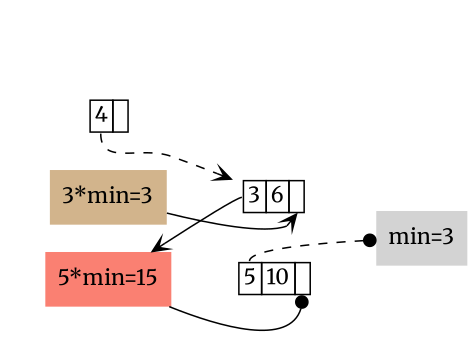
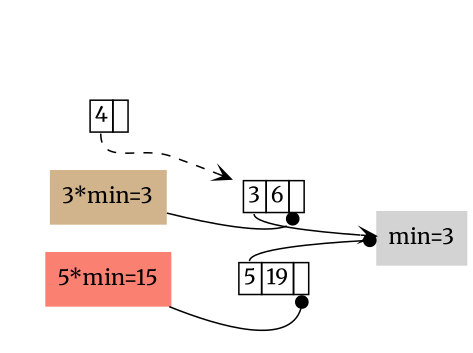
(212, 213) -> (306, 230)
(226, 225) -> (226, 225)
(305, 245) -> (305, 245)
(278, 278) -> (278, 278)
